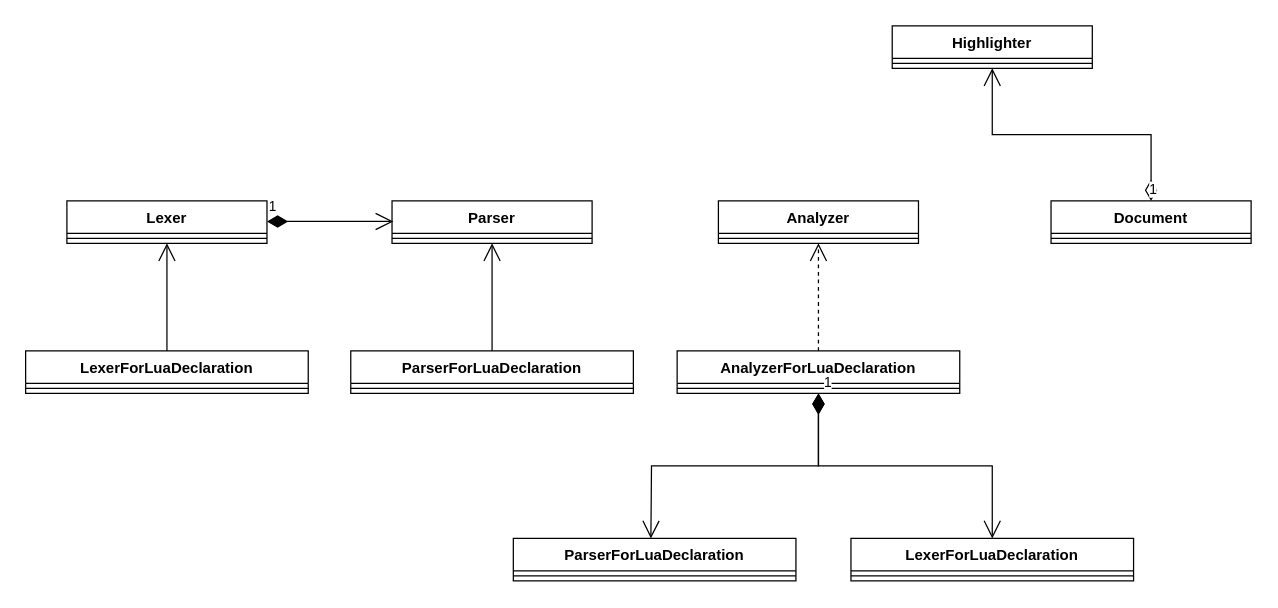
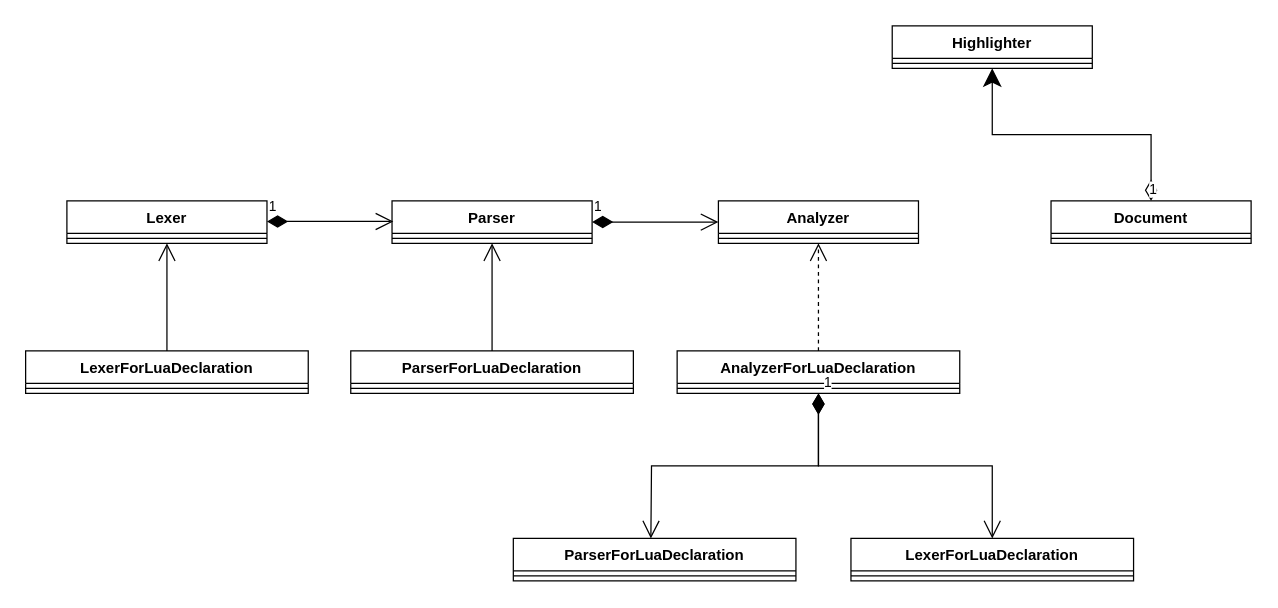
(992, 78) -> (992, 84)
none -> (663, 222)
